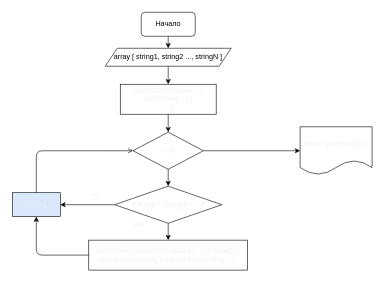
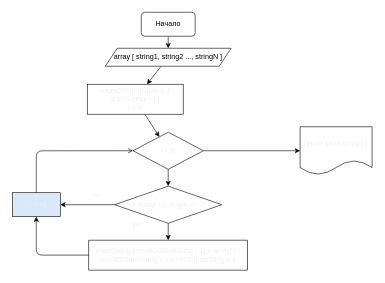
(168, 99) -> (135, 99)
